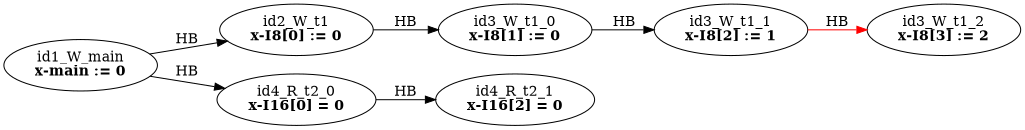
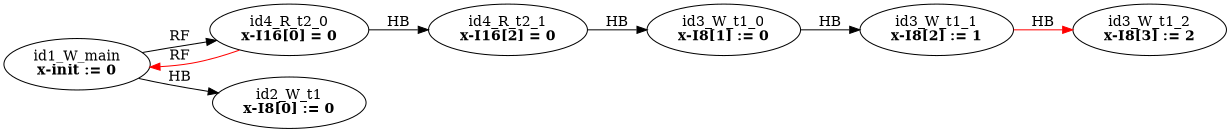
(401, 30) -> (612, 30)
none -> (200, 62)
(81, 71) -> (77, 70)
(187, 72) -> (180, 36)
